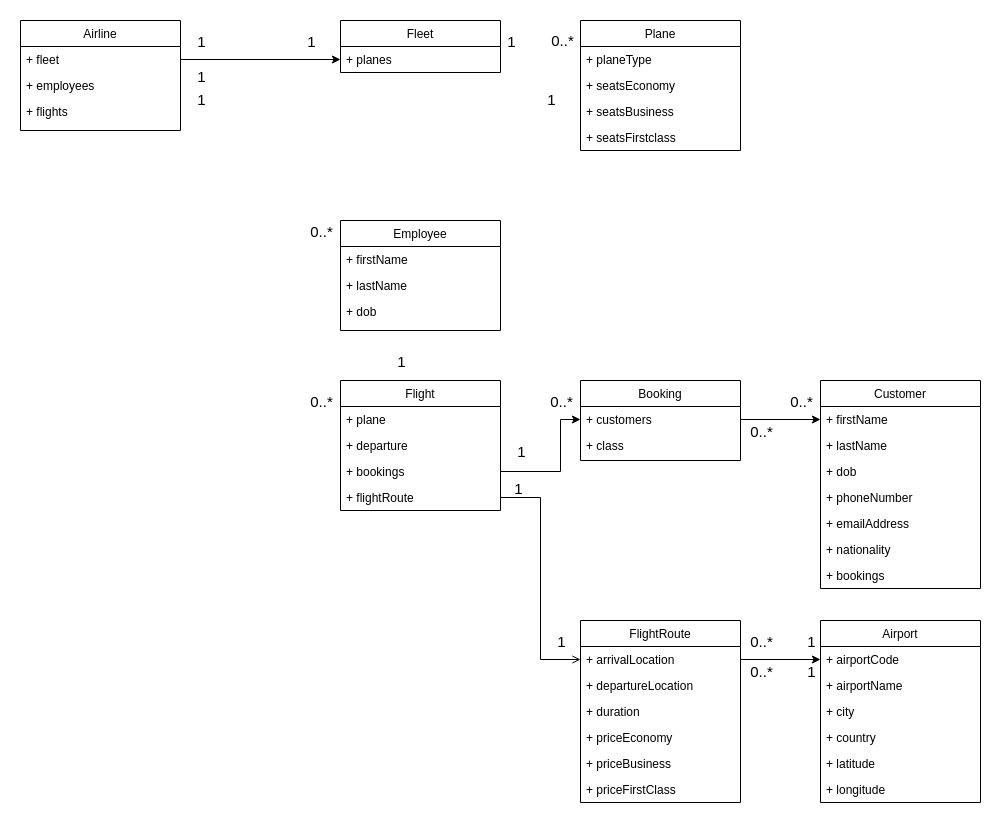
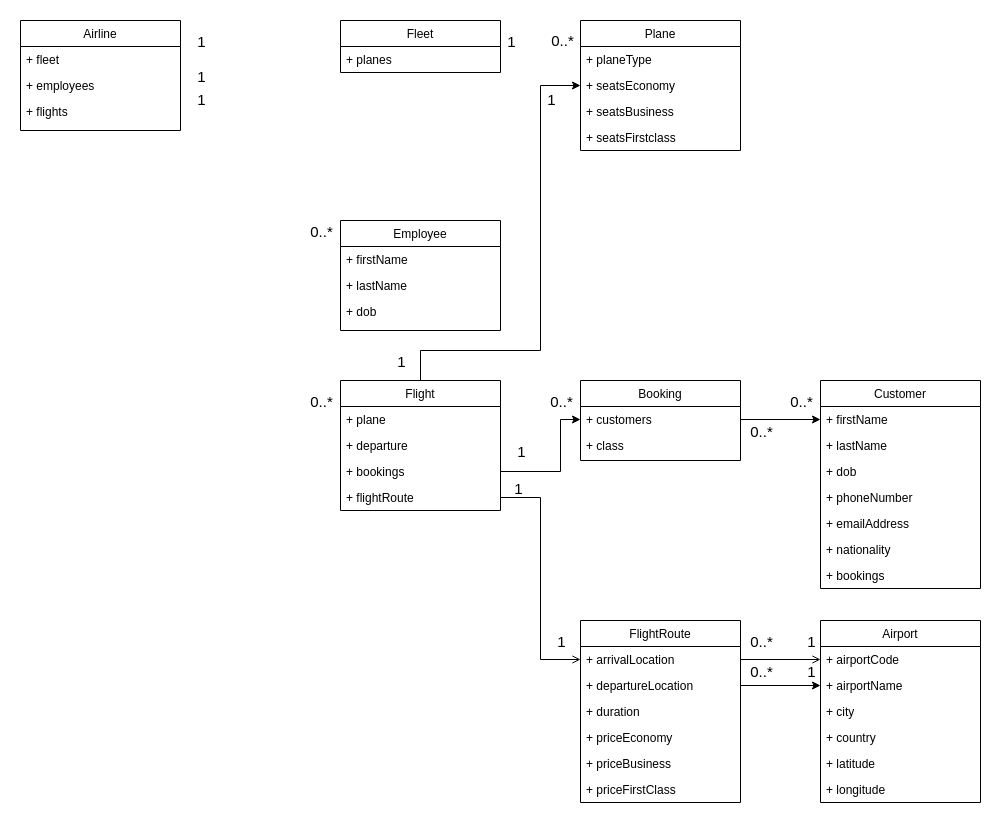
(258, 60) -> none
none -> (541, 277)
(812, 660) -> (813, 660)
none -> (778, 686)
